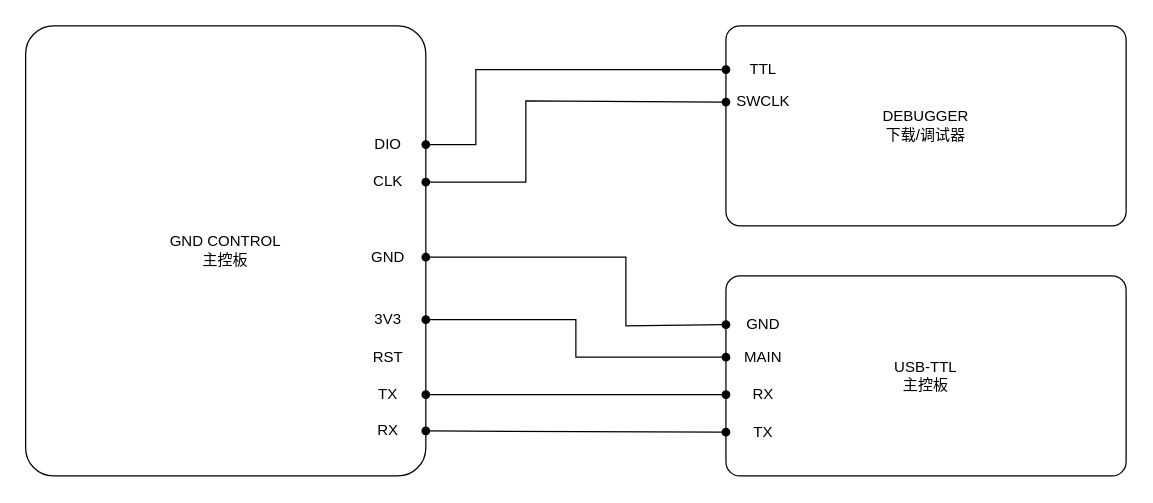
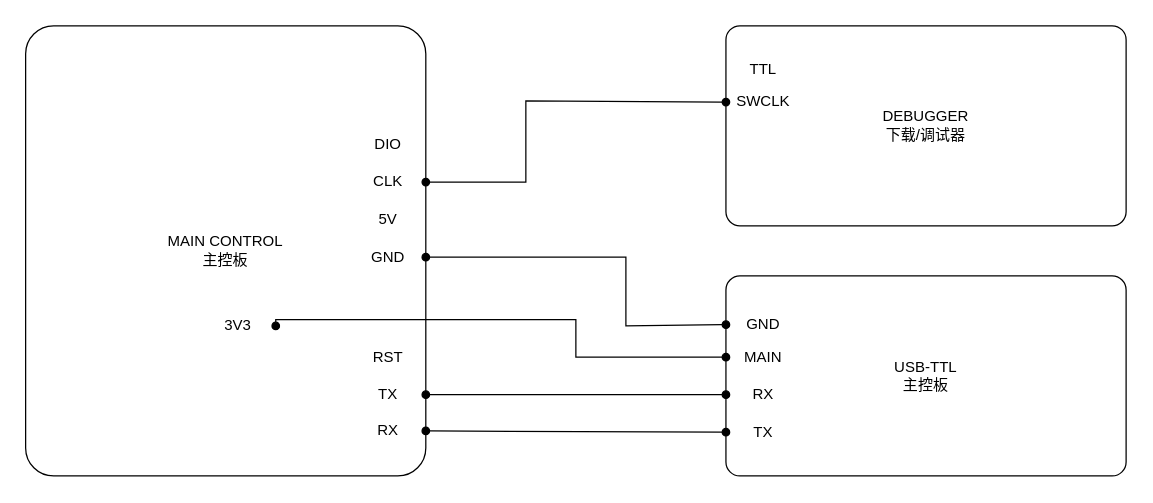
(538, 69) -> none
none -> (388, 219)
(226, 251) -> (226, 251)
(388, 319) -> (238, 326)
